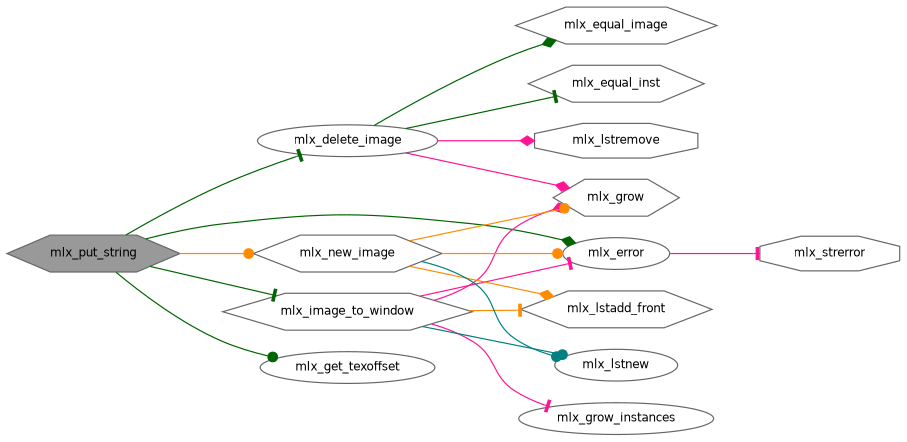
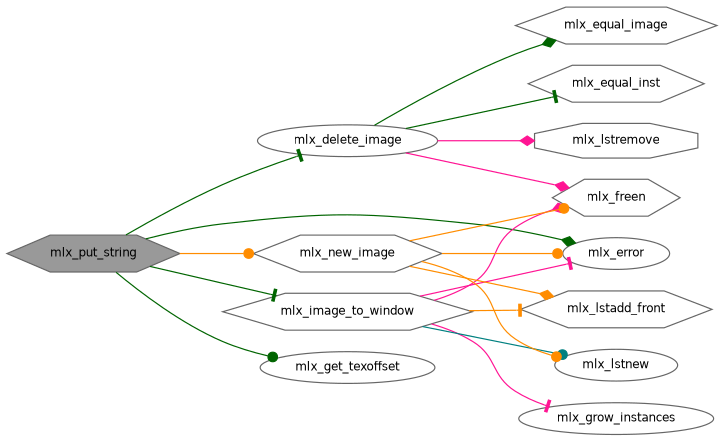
(616, 198) -> (616, 198)
(830, 254) -> none
(489, 300) -> (489, 300)
